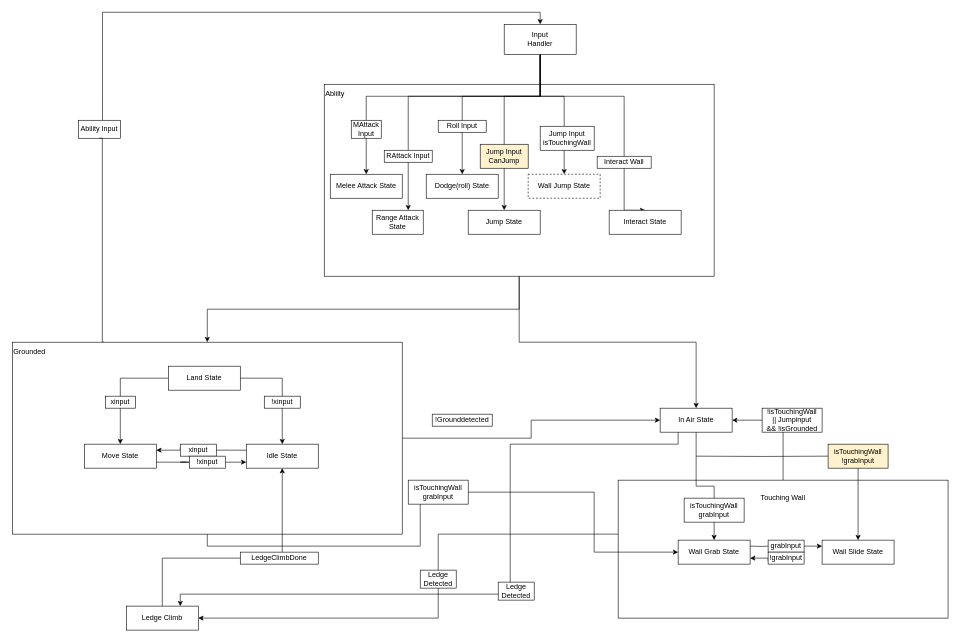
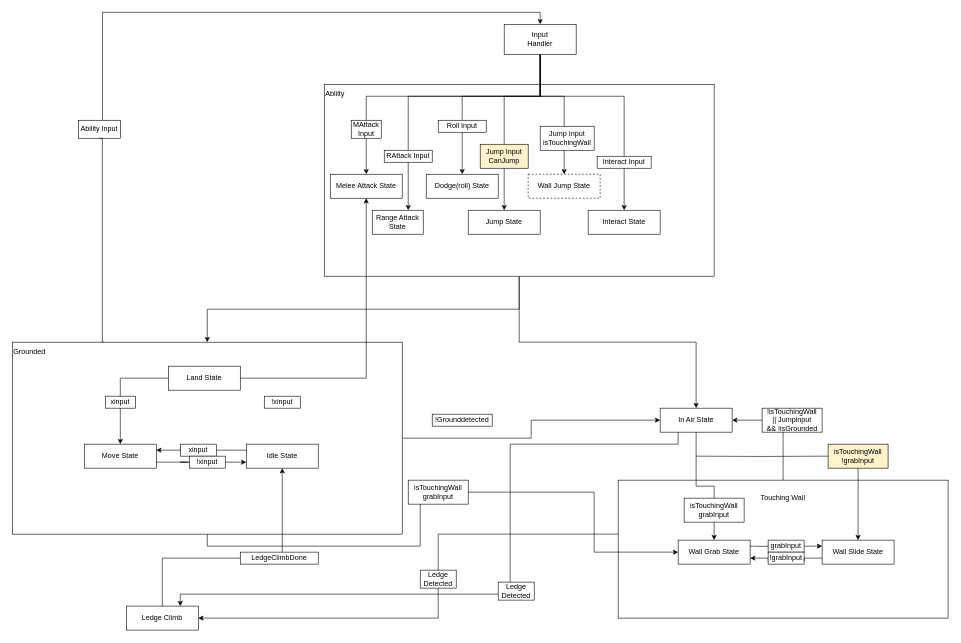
(624, 162) -> (624, 162)
(645, 222) -> (624, 222)
(282, 438) -> (366, 203)
none -> (812, 558)
